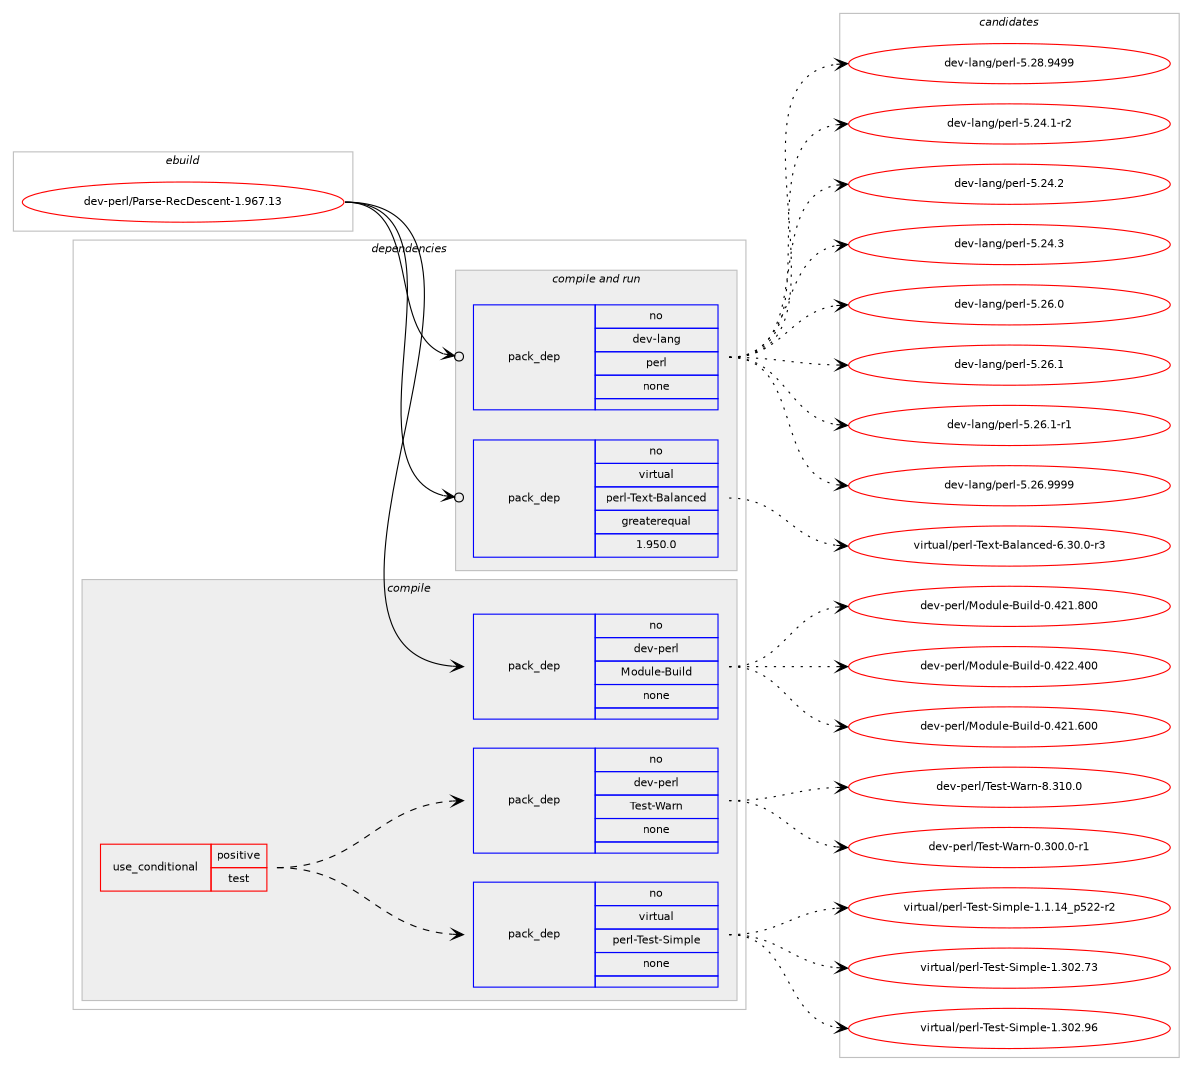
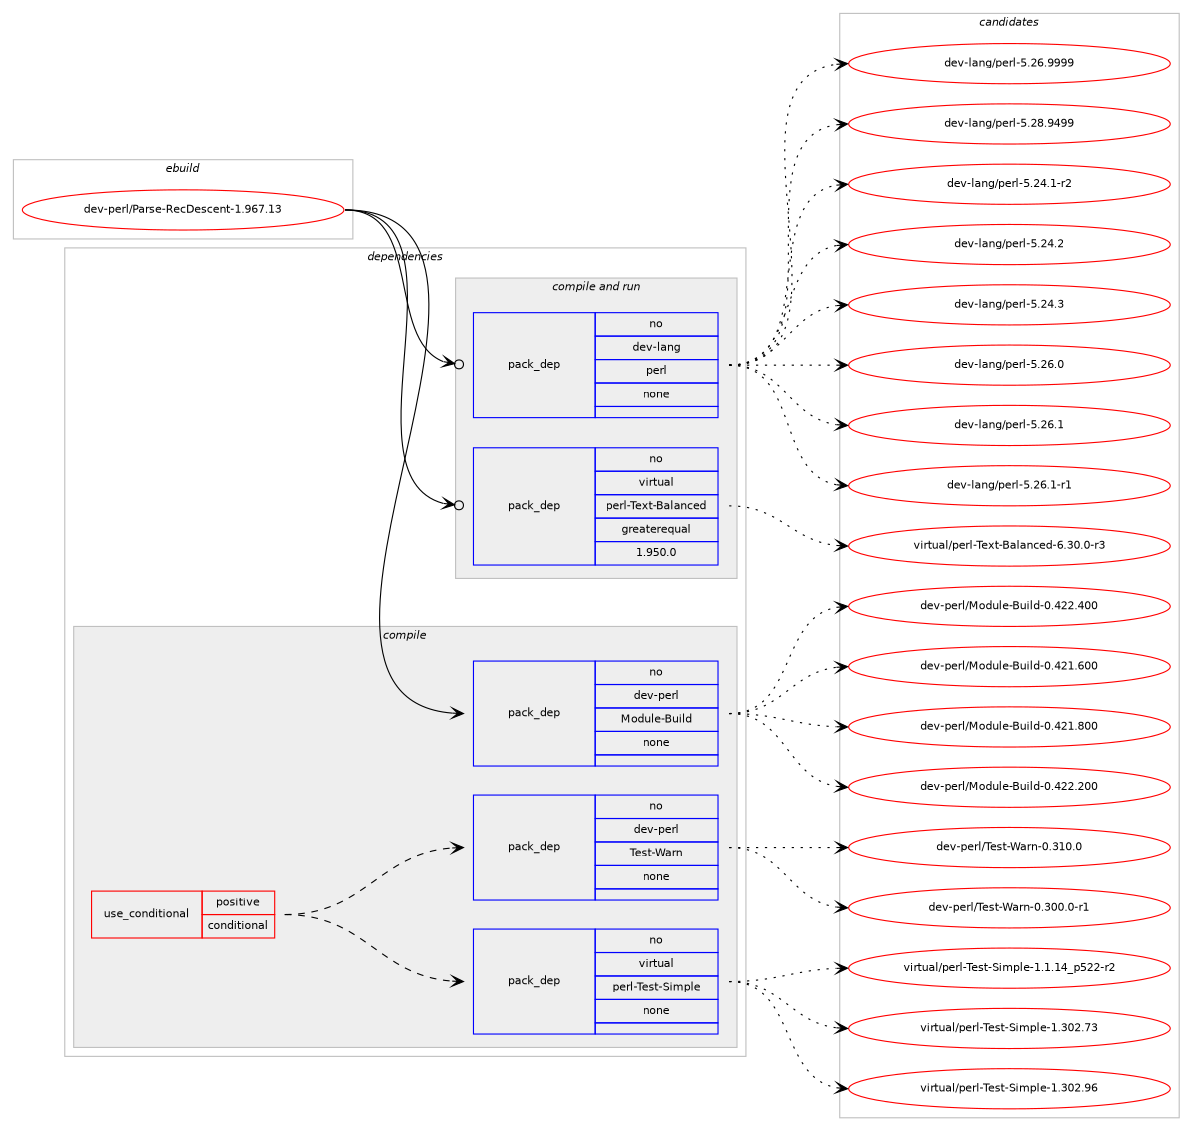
(1009, 787) -> (1009, 848)
none -> (1009, 787)
(239, 879) -> (238, 926)
